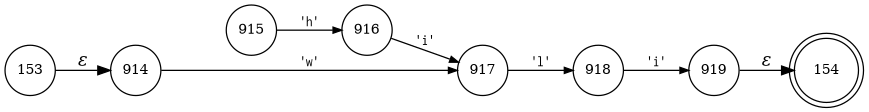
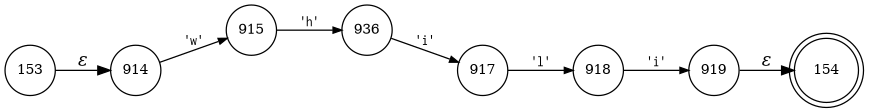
(367, 30) -> (367, 30)
(305, 70) -> (189, 52)
